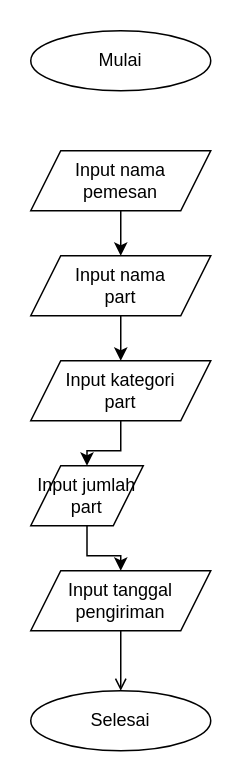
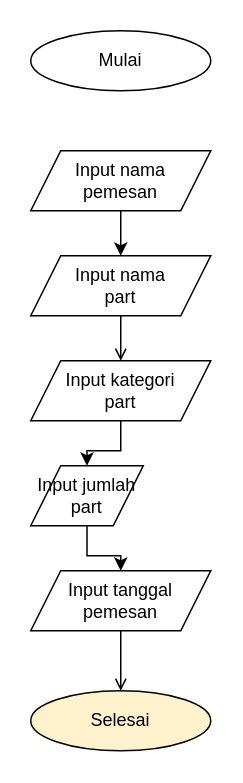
(121, 349) -> (121, 351)
(121, 601) -> (121, 601)
(121, 721) -> (121, 721)
